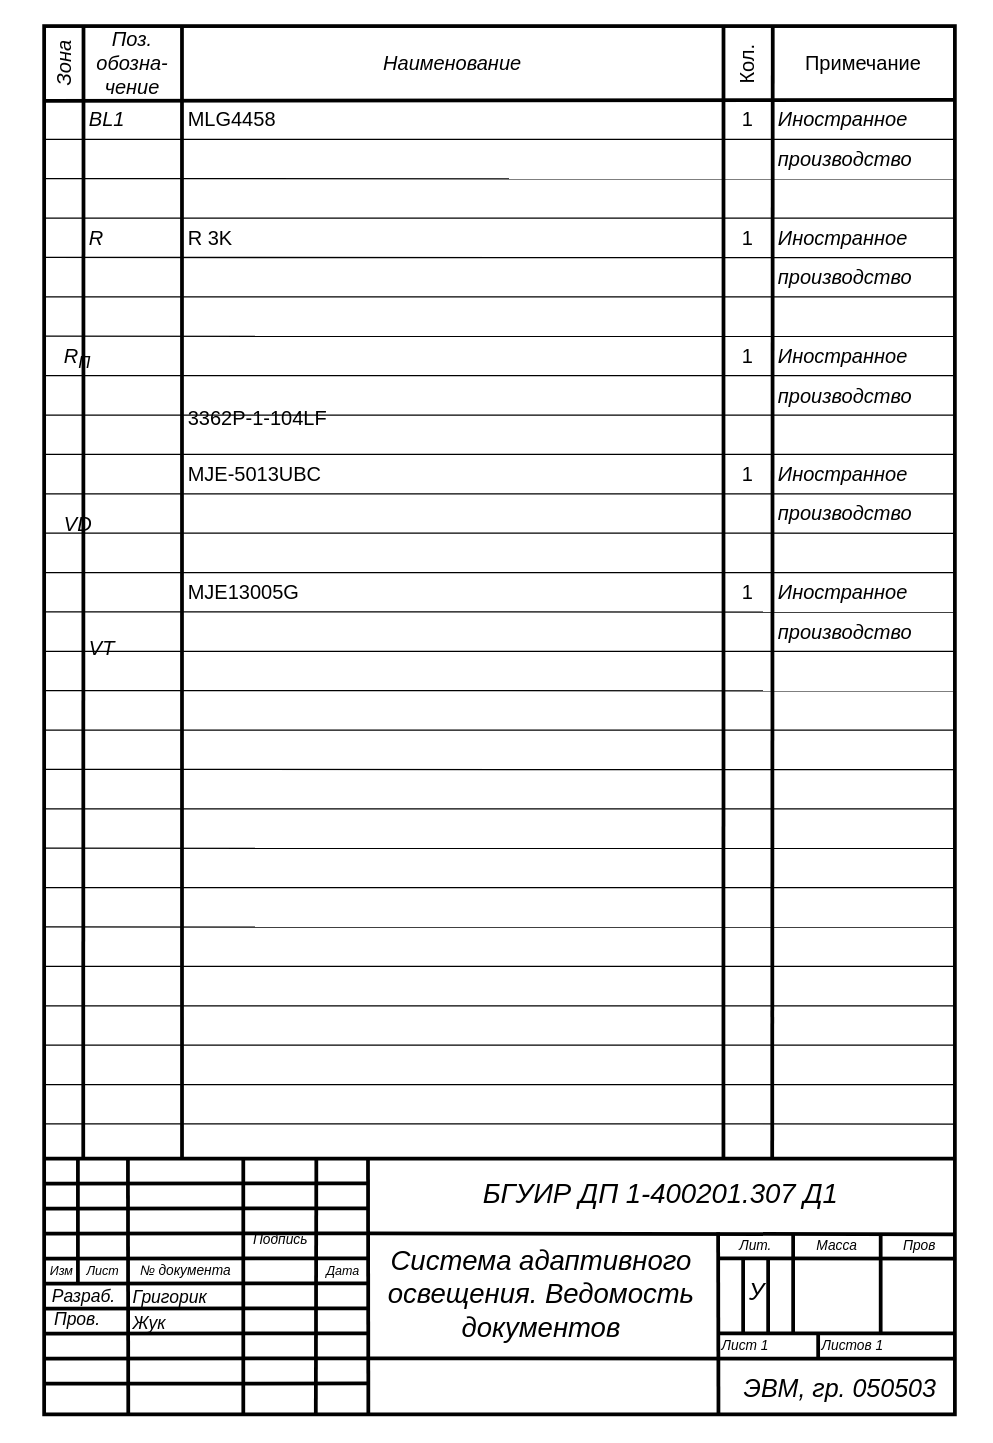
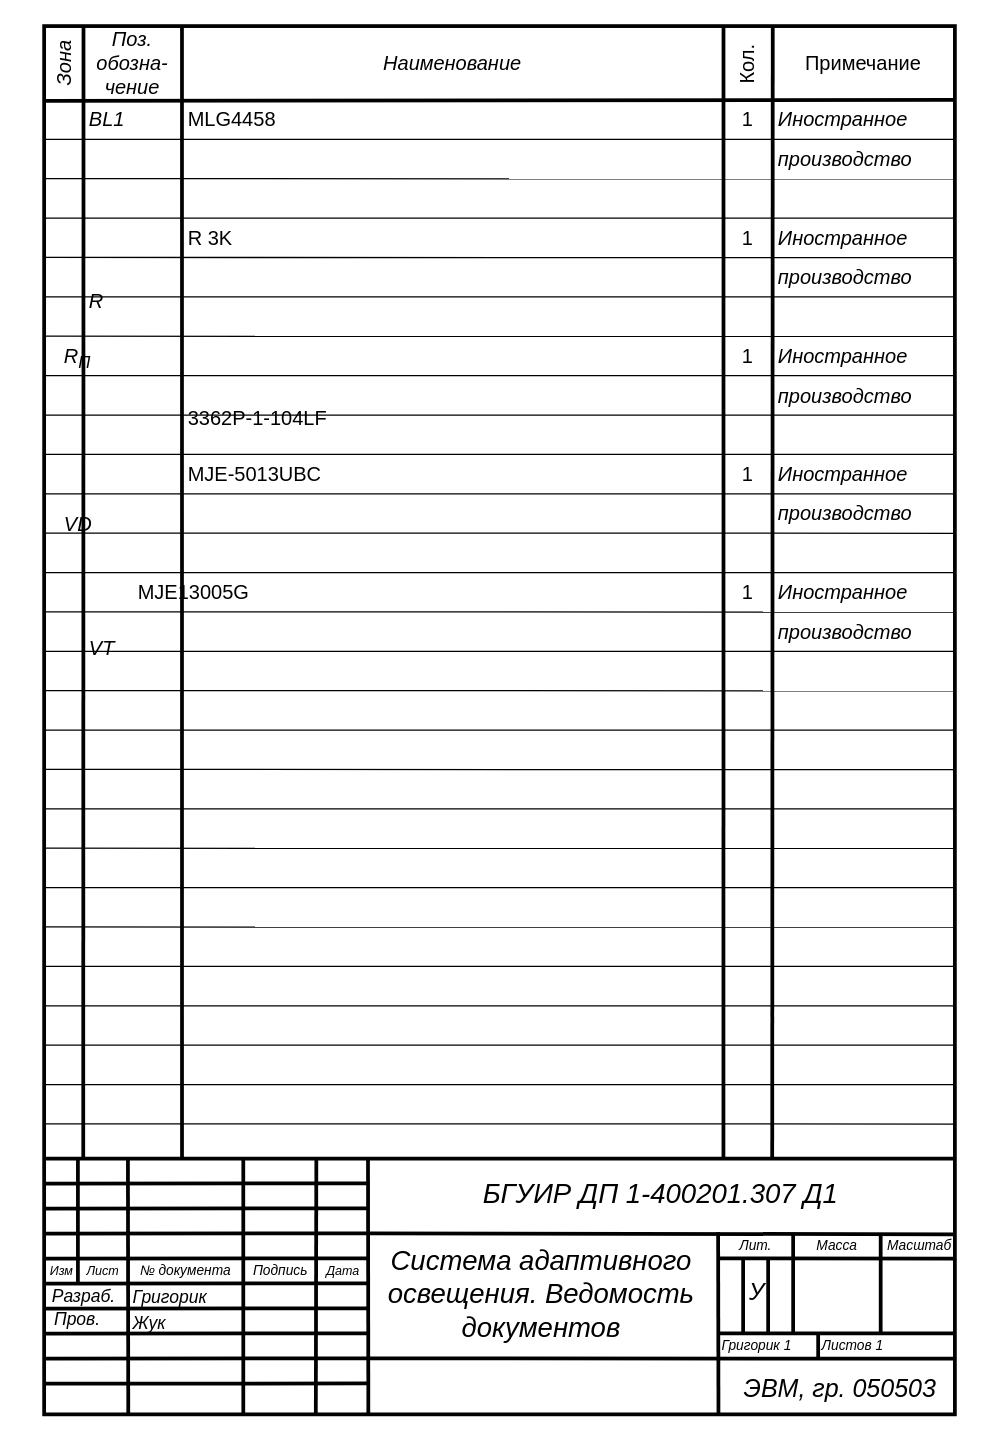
(133, 238) -> (133, 301)
(453, 592) -> (403, 592)
(280, 1239) -> (280, 1270)
(919, 1246) -> (919, 1246)
(745, 1346) -> (762, 1346)
